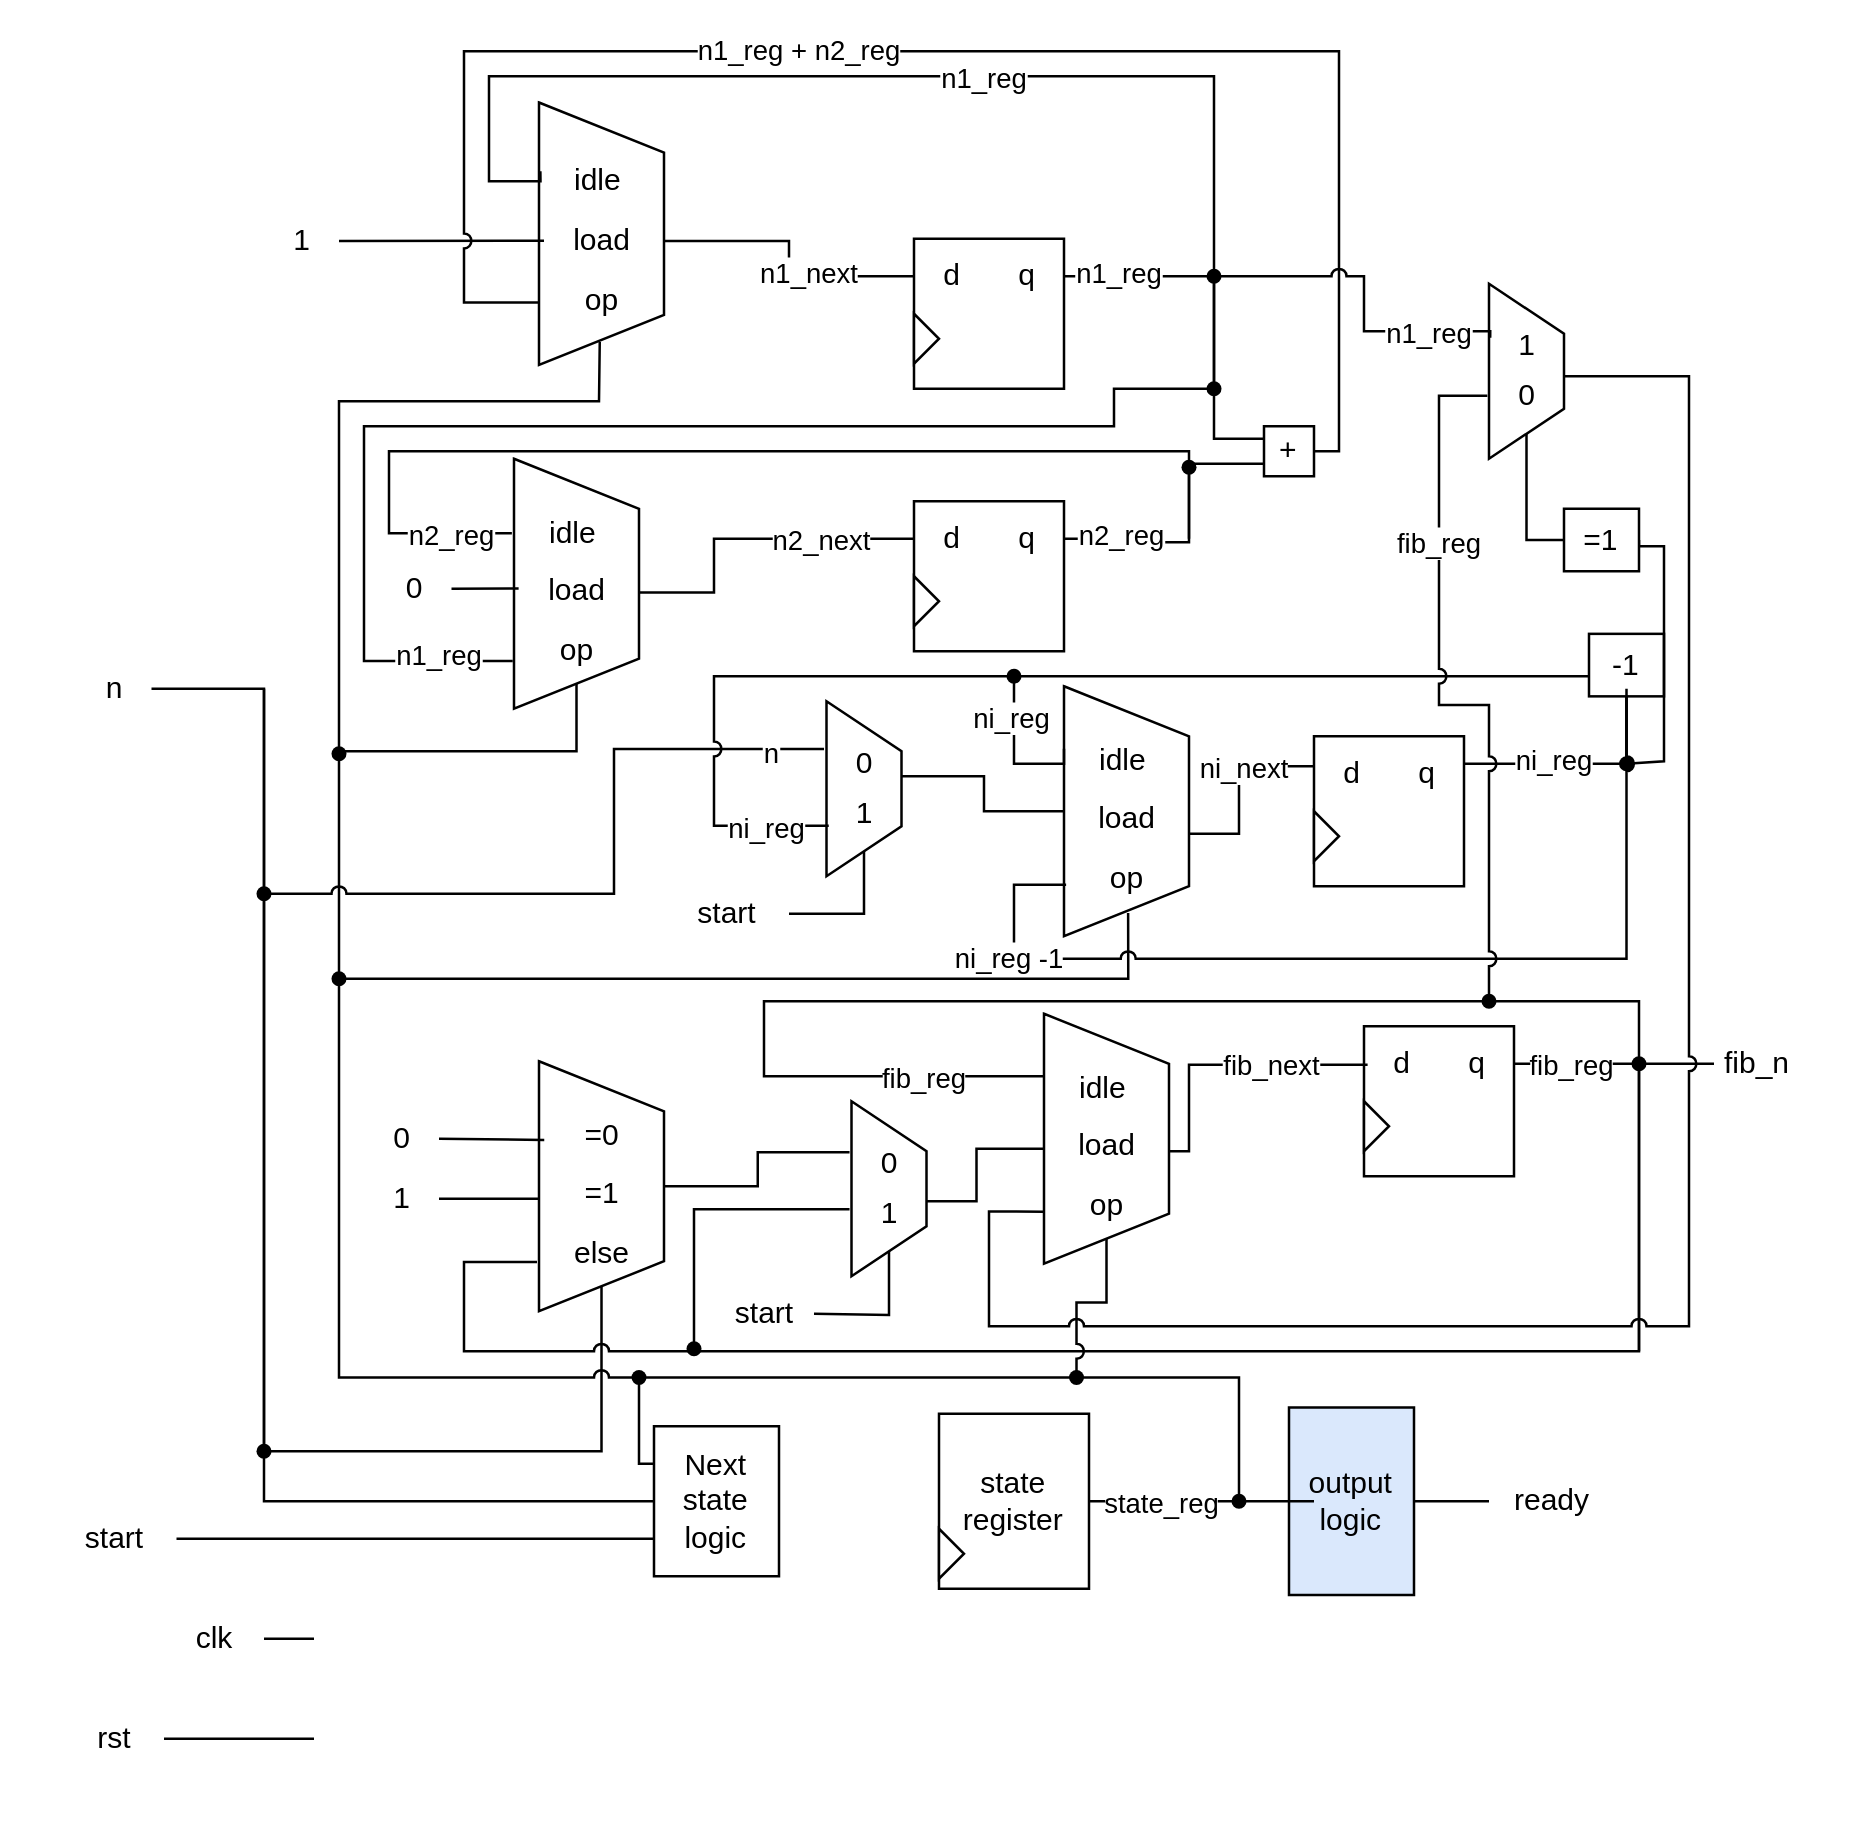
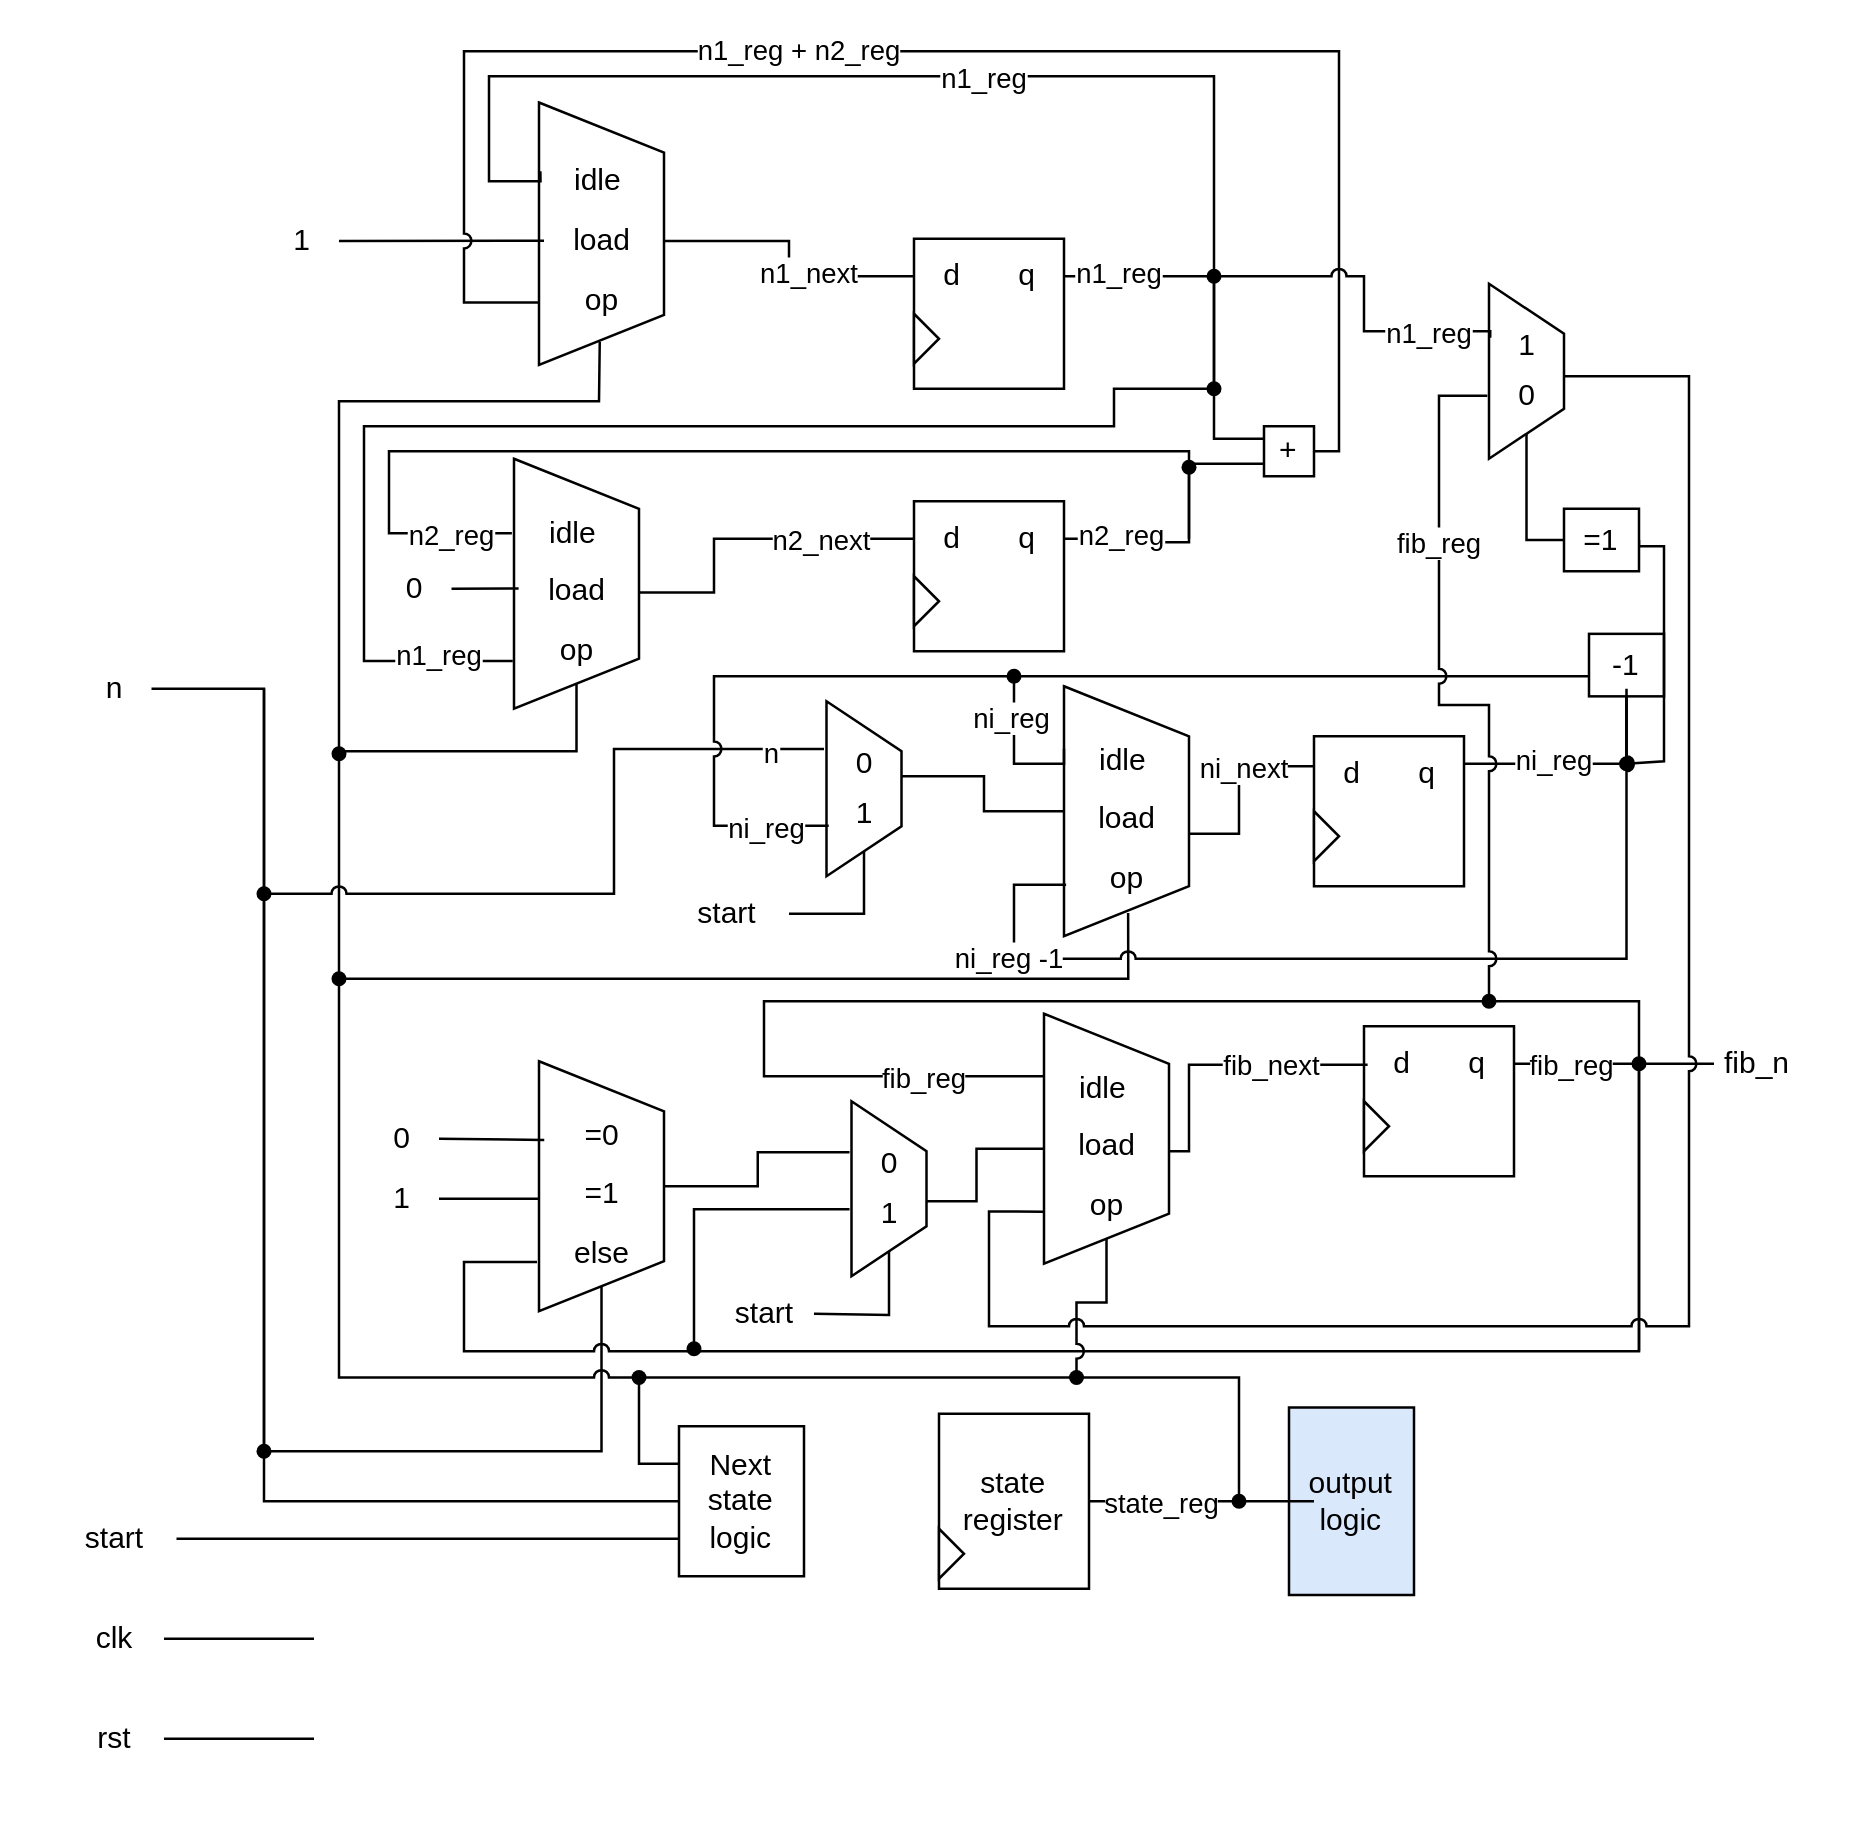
(716, 1501) -> (741, 1501)
(1452, 1501) -> none
(1551, 1501) -> none
(214, 1639) -> (114, 1639)
